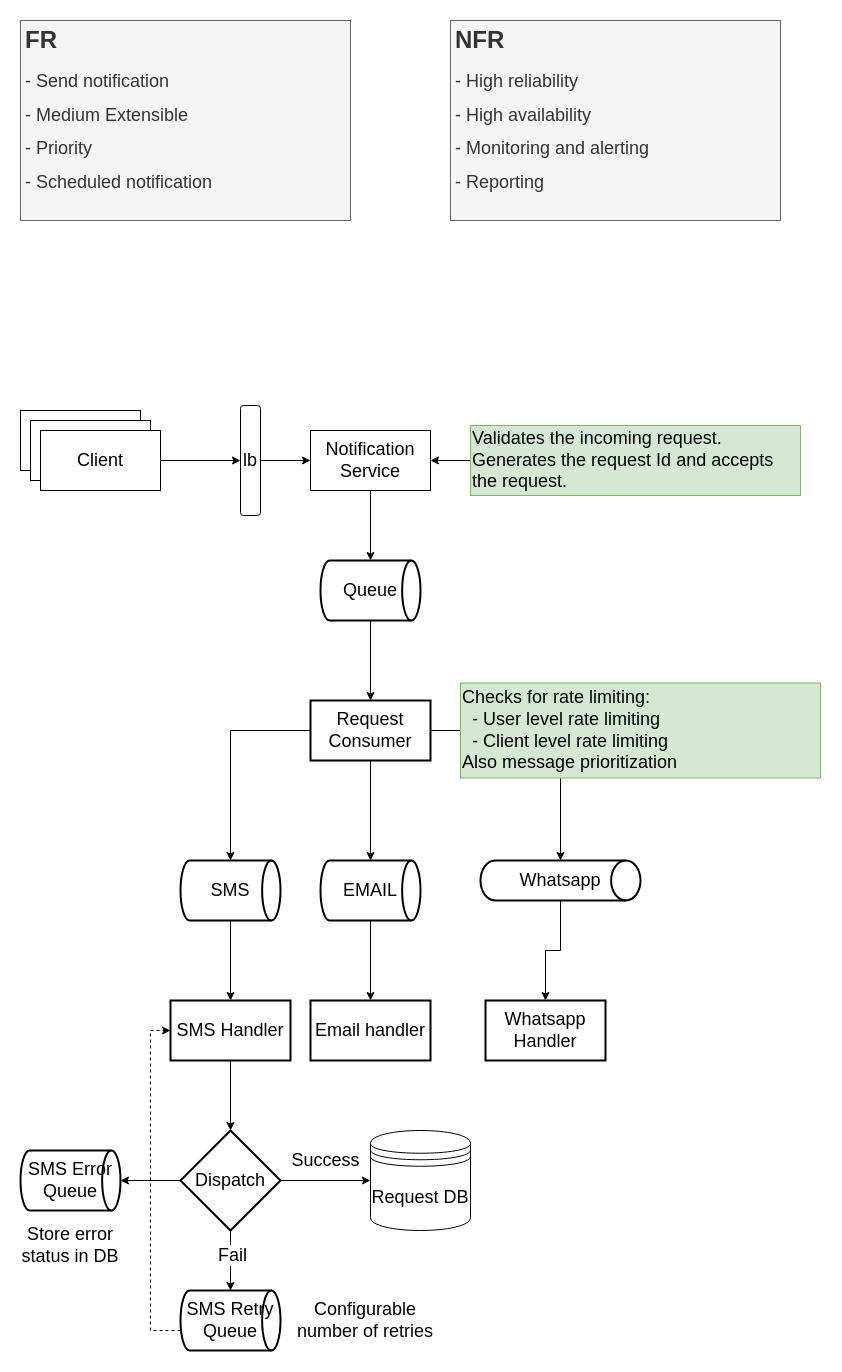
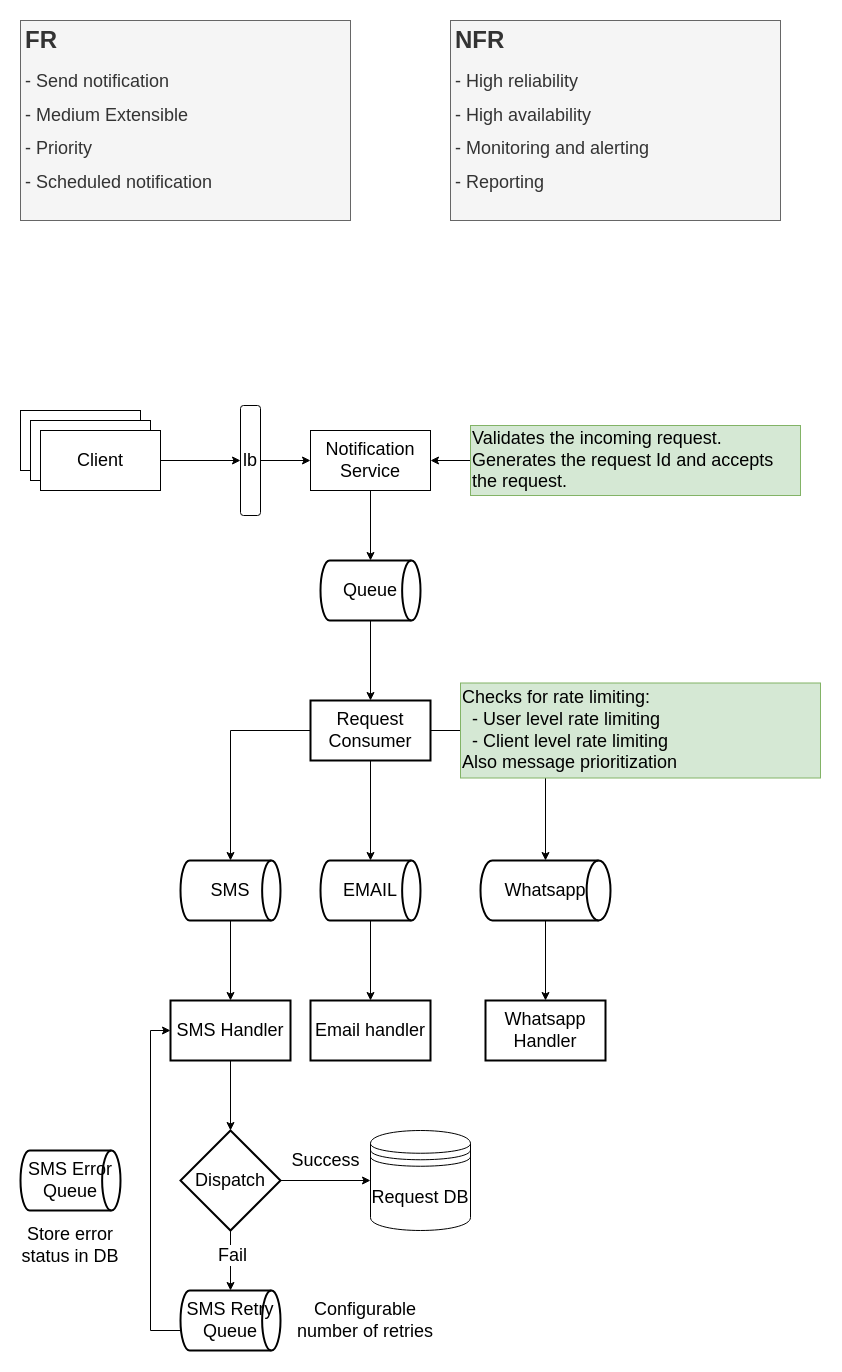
(561, 881) -> (546, 891)
(154, 1181) -> none
(151, 1189) -> (151, 1189)
